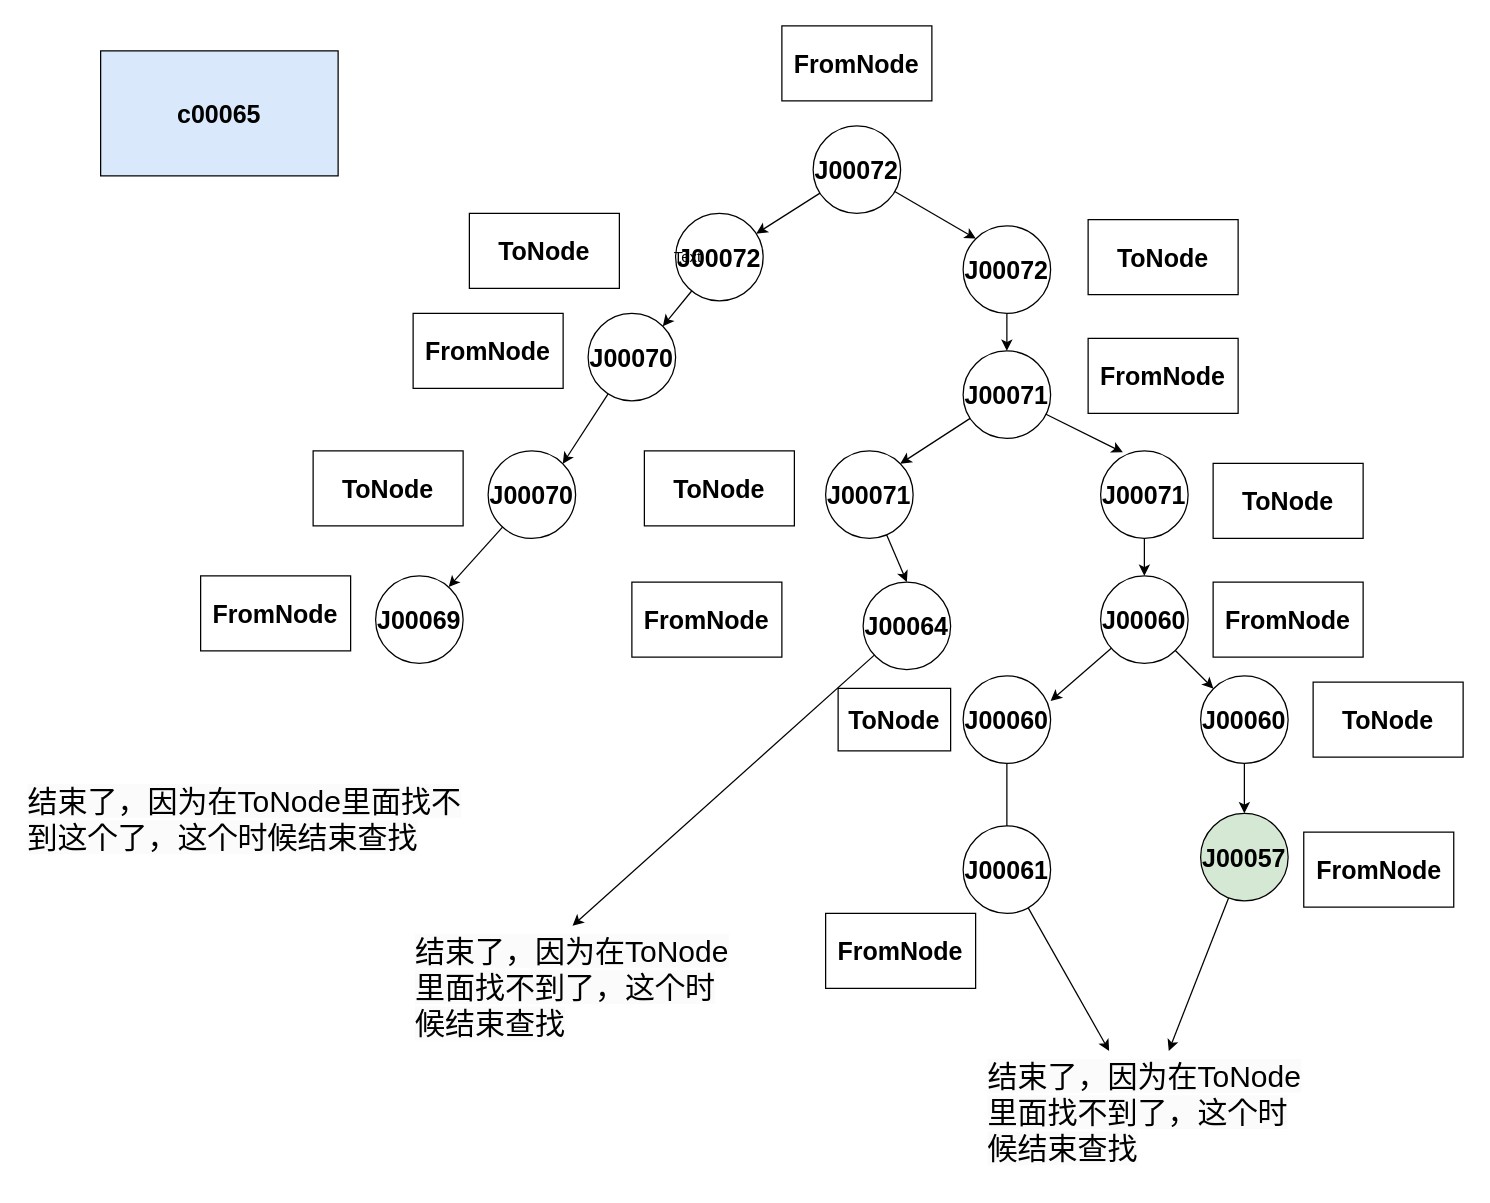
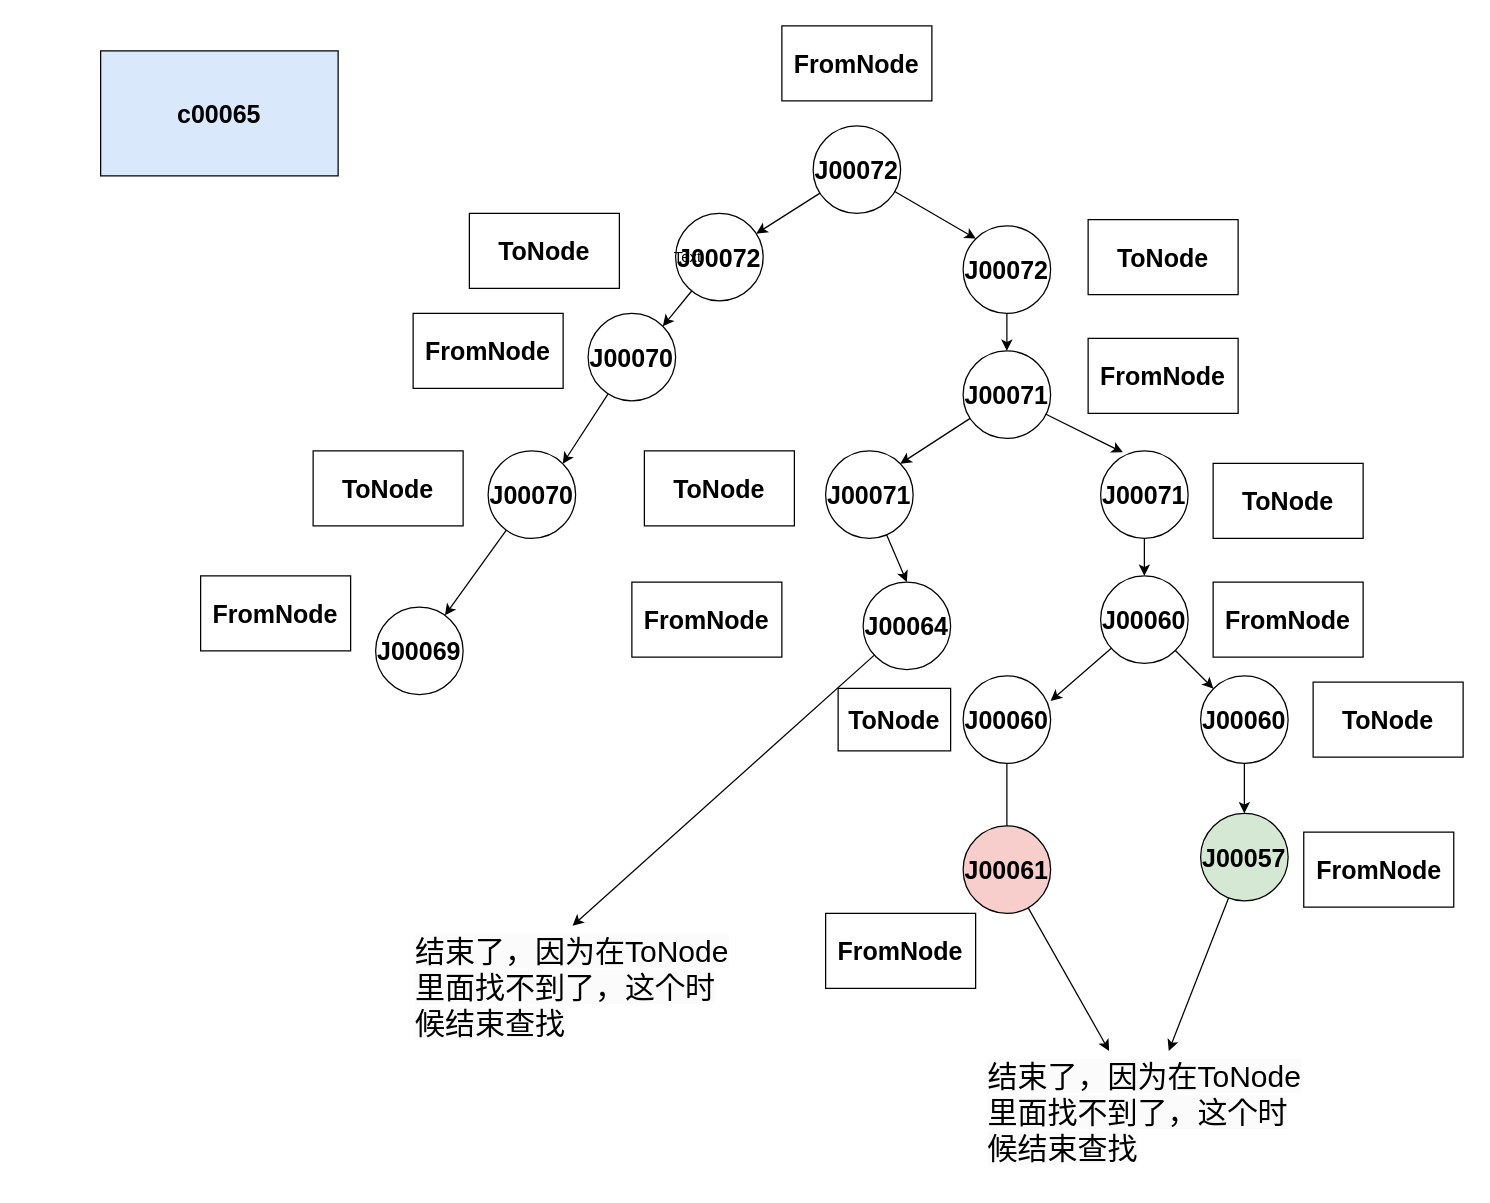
(419, 619) -> (419, 651)
(251, 832) -> none
(1007, 869) -> (1007, 869)
